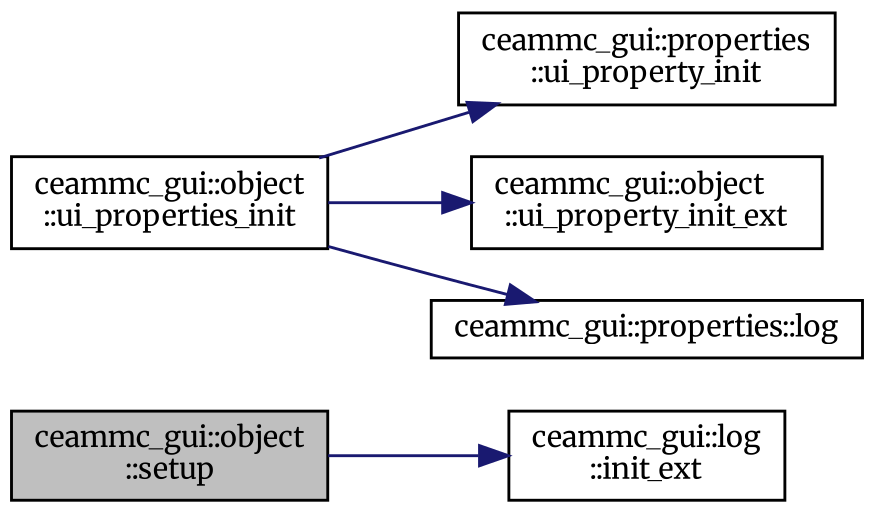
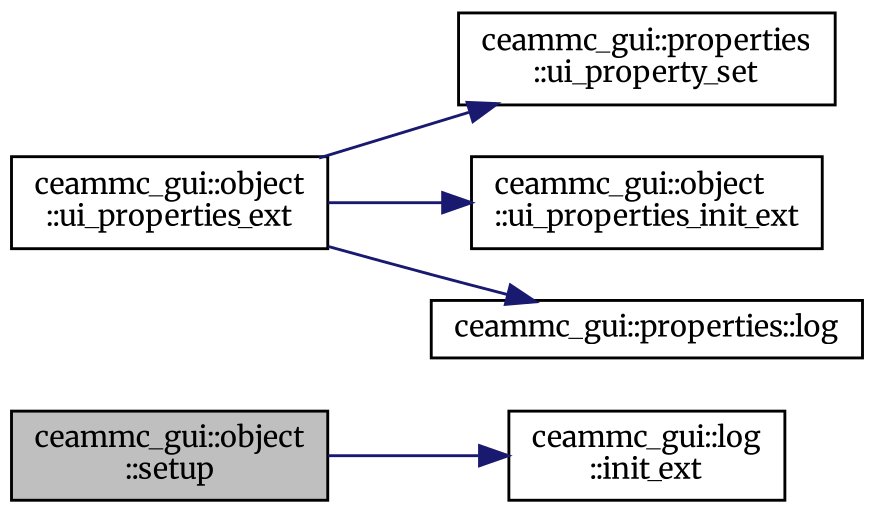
(647, 59) -> (647, 59)
(170, 203) -> (170, 203)
(647, 203) -> (647, 203)
